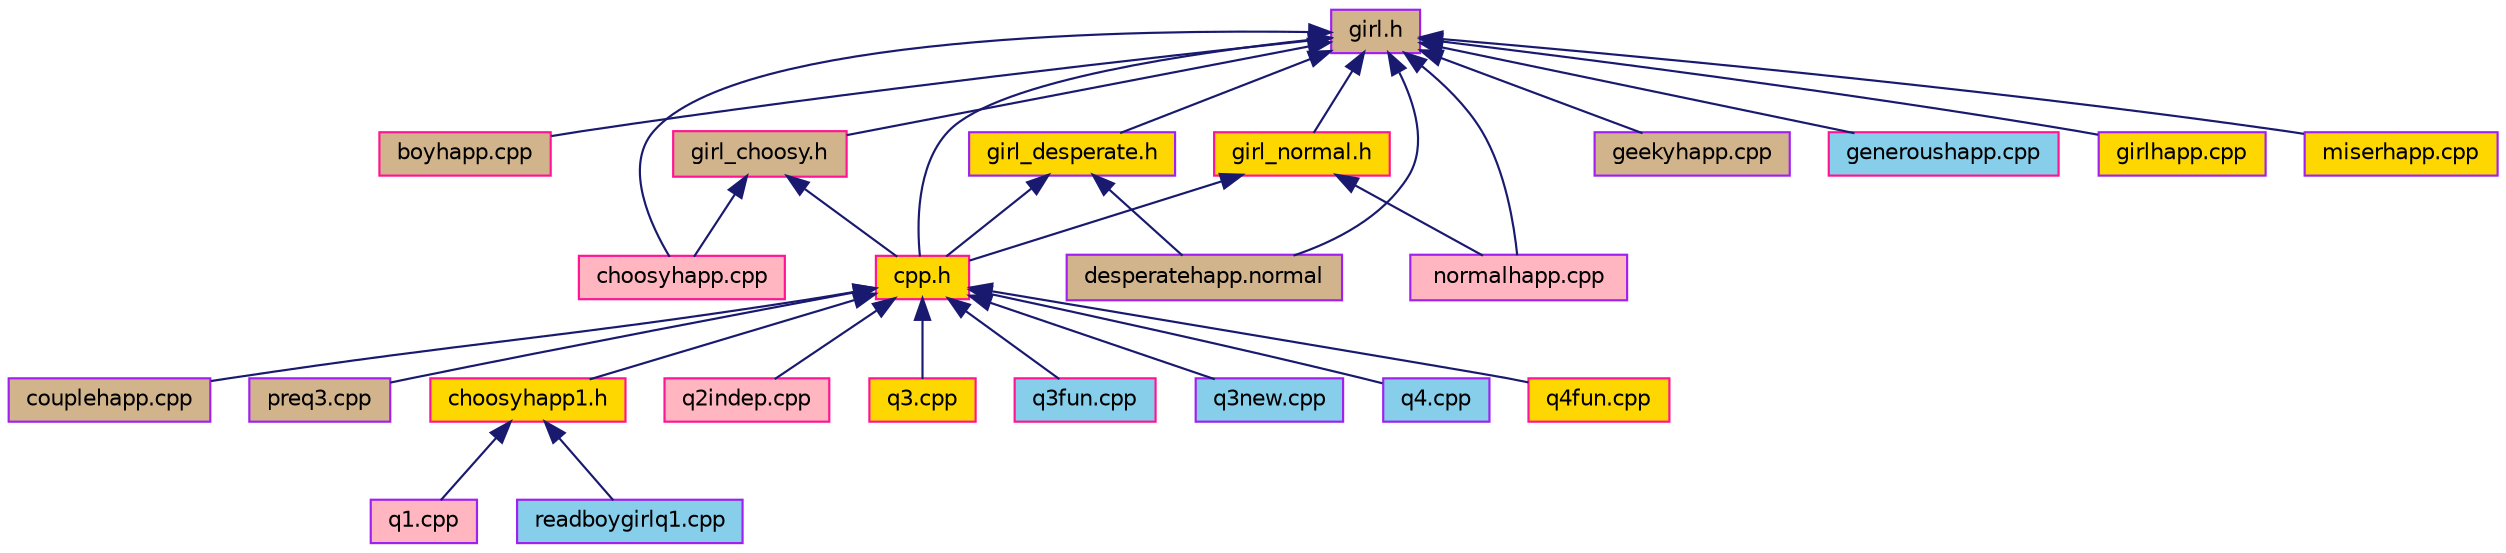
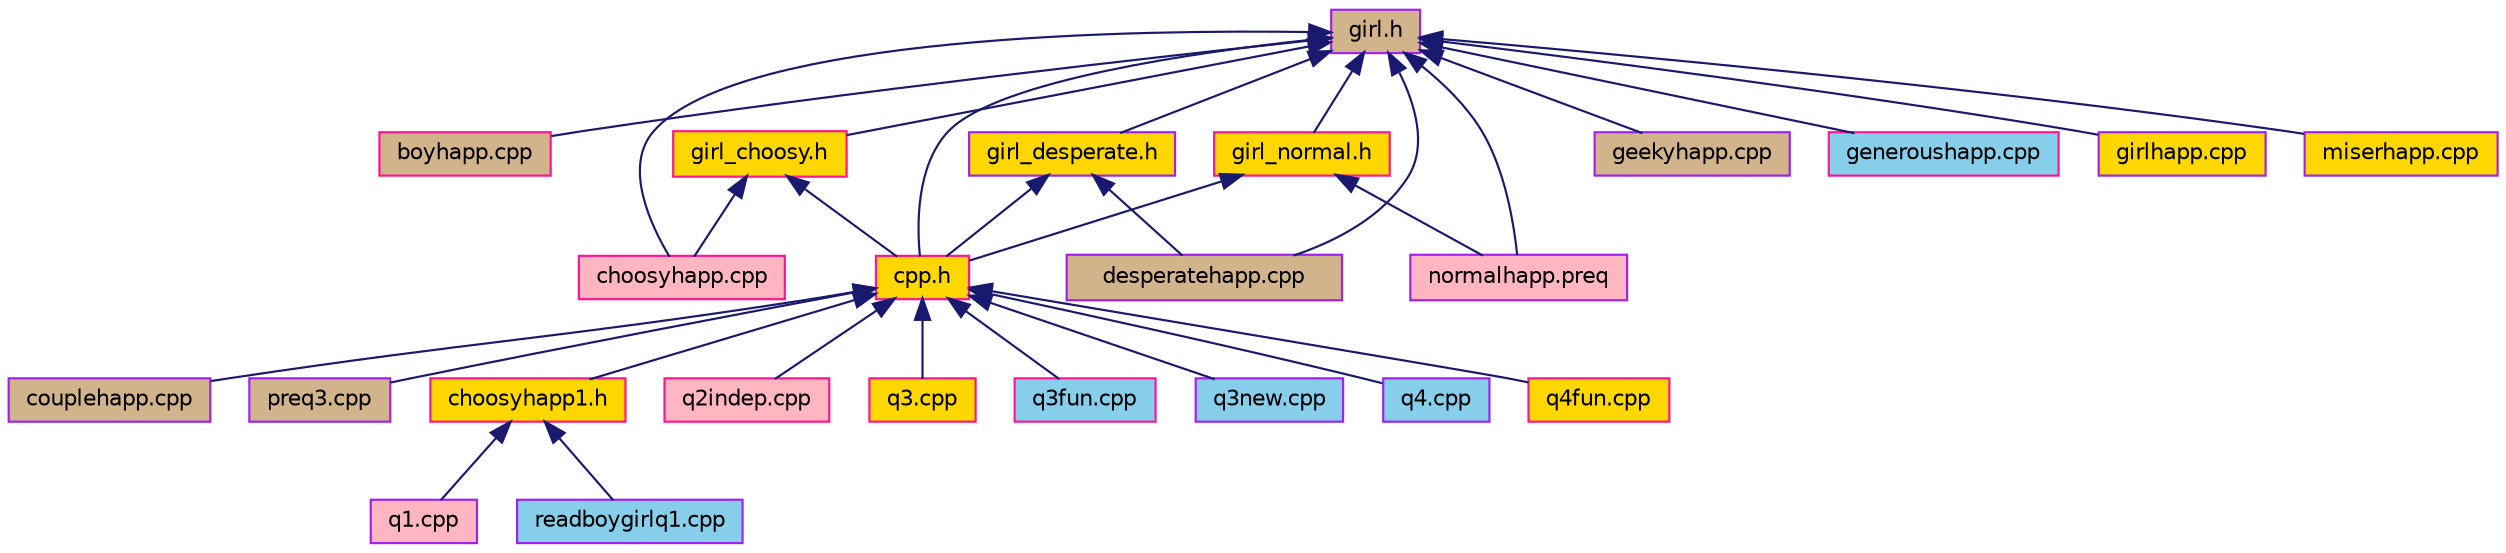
(760, 154) -> (760, 154)
(1204, 278) -> (1204, 278)
(1519, 278) -> (1519, 278)
